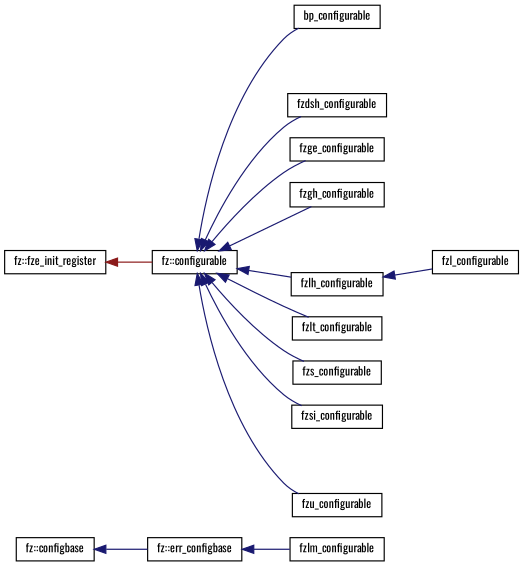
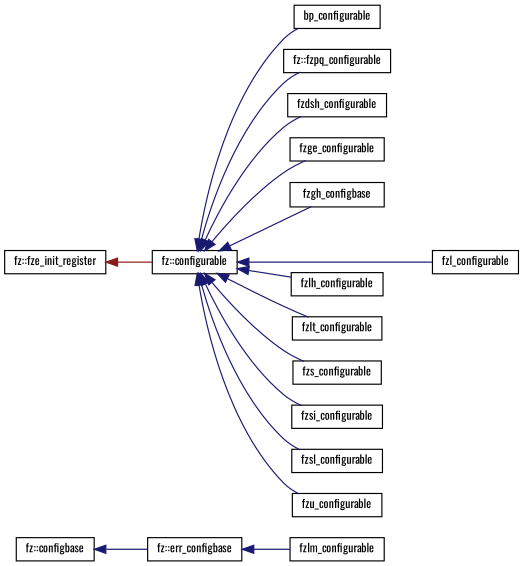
none -> (337, 61)
(337, 195) -> (337, 195)
(414, 272) -> (341, 262)
none -> (337, 461)
